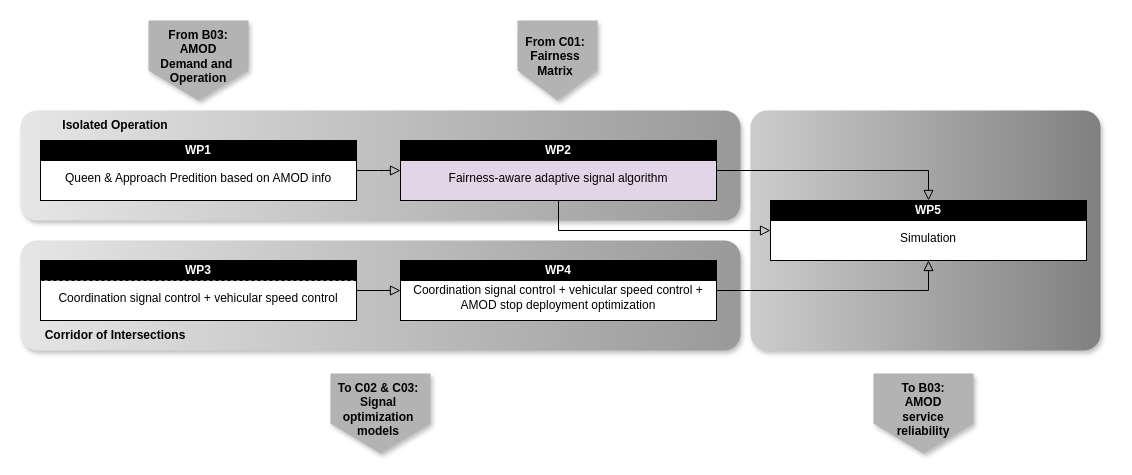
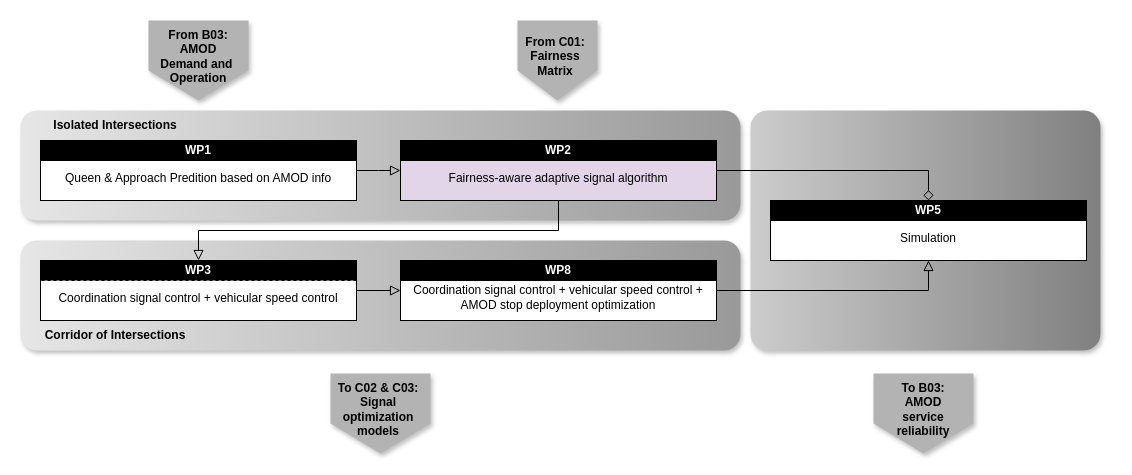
(116, 126) -> (116, 126)
(929, 189) -> (929, 189)
(658, 231) -> (371, 231)
(559, 271) -> (559, 271)
